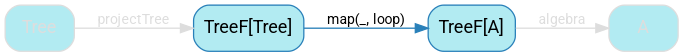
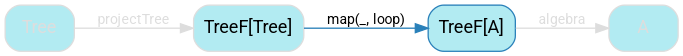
(249, 28) -> (249, 28)
